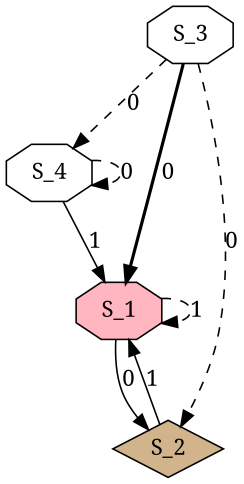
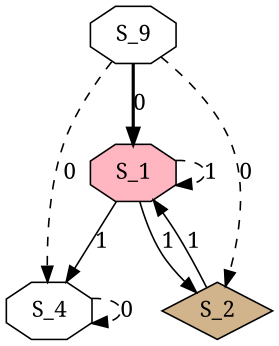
(190, 35) -> (133, 35)
(80, 235) -> (95, 235)
(128, 380) -> (168, 242)
